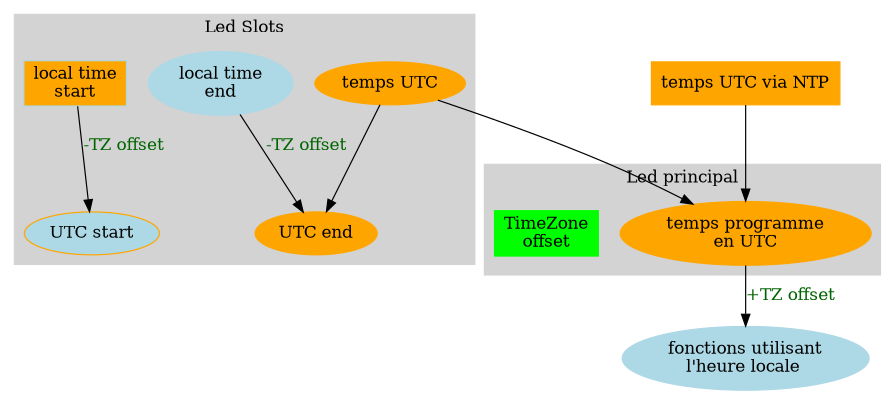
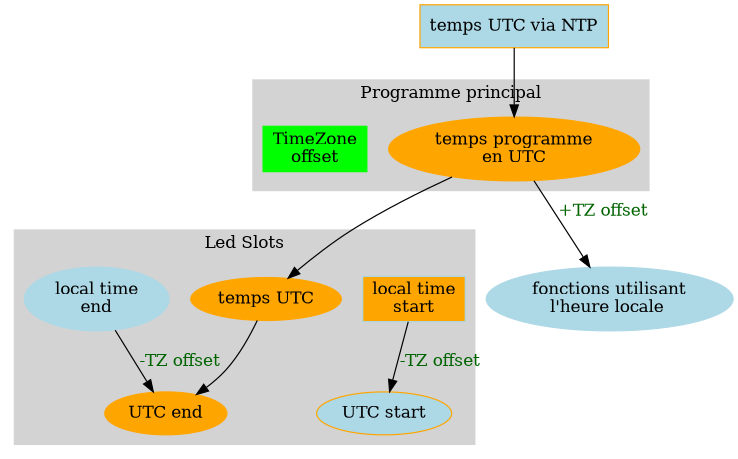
(746, 83) -> (514, 26)
(562, 145) -> (371, 218)
(682, 178) -> (451, 94)
